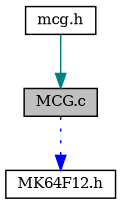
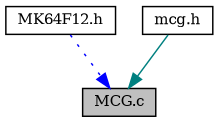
(61, 136) -> (86, 56)
